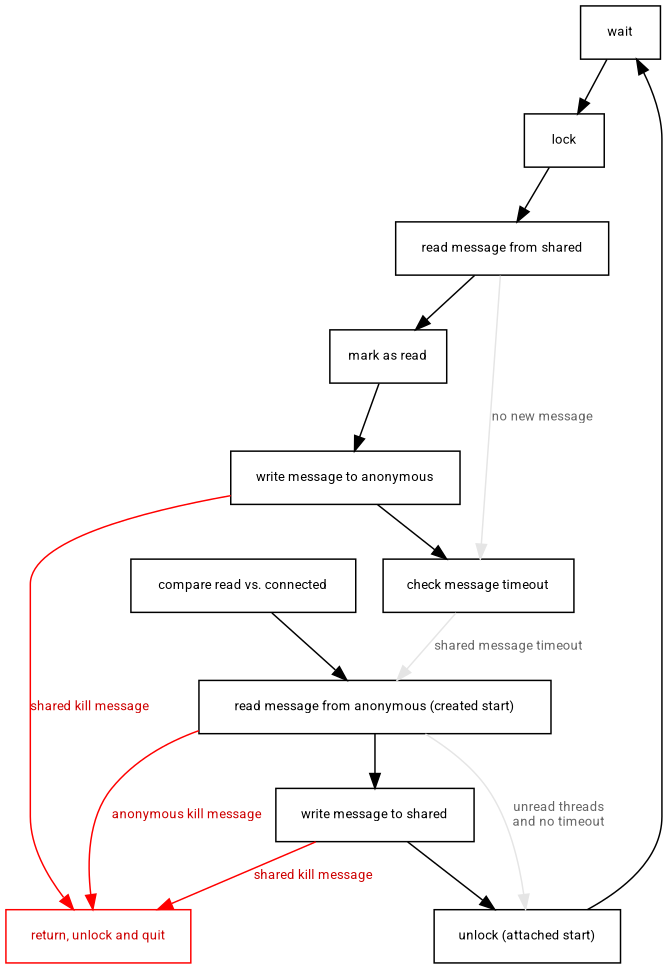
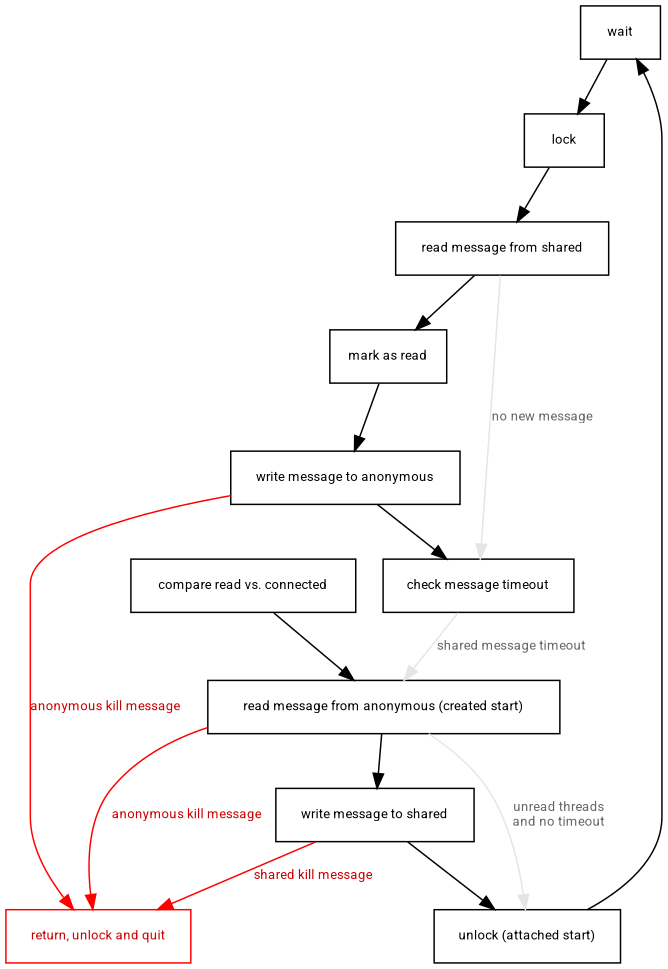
(90, 707) -> (106, 707)
